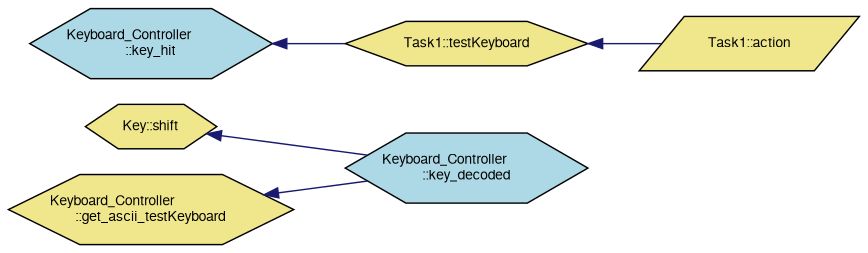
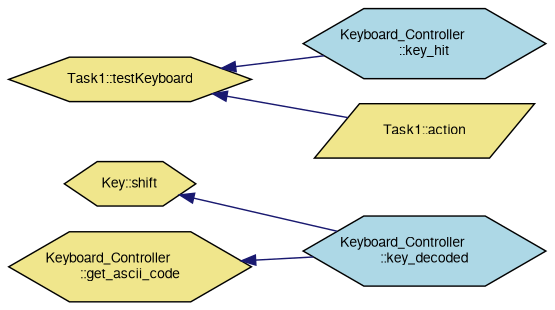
(316, 44) -> (280, 61)
(151, 210) -> (130, 267)
